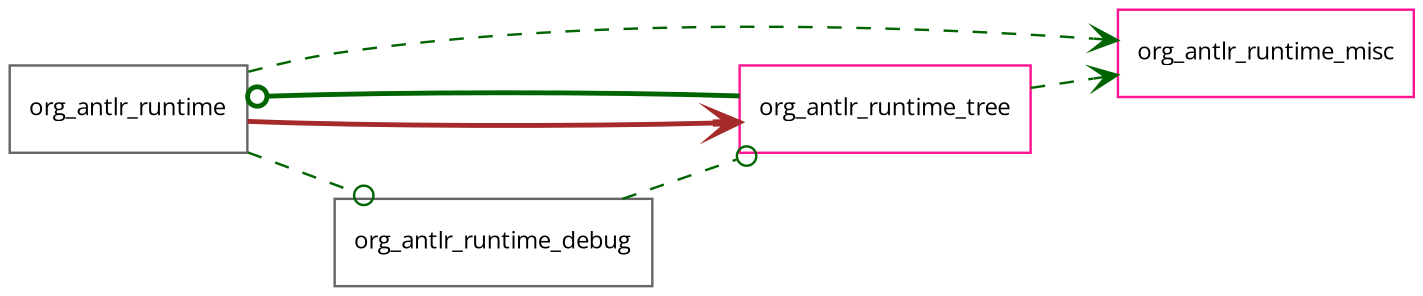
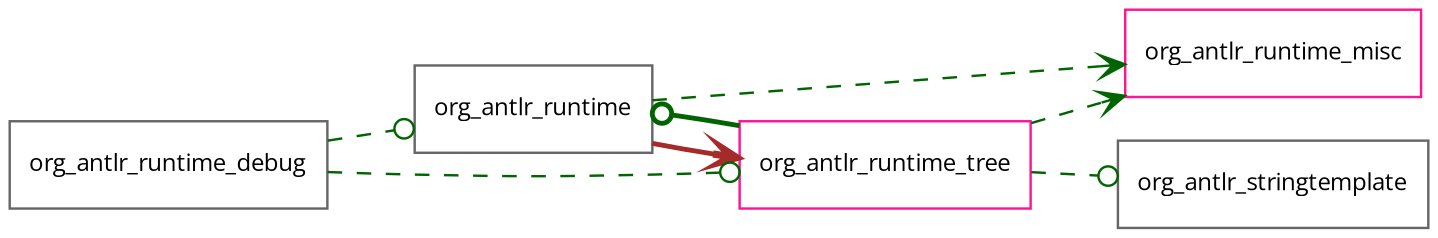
(301, 172) -> (361, 135)
none -> (1273, 184)
